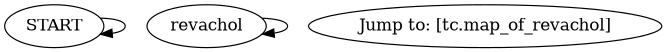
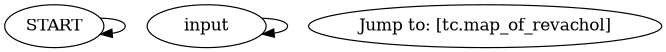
(207, 26) -> (207, 26)
